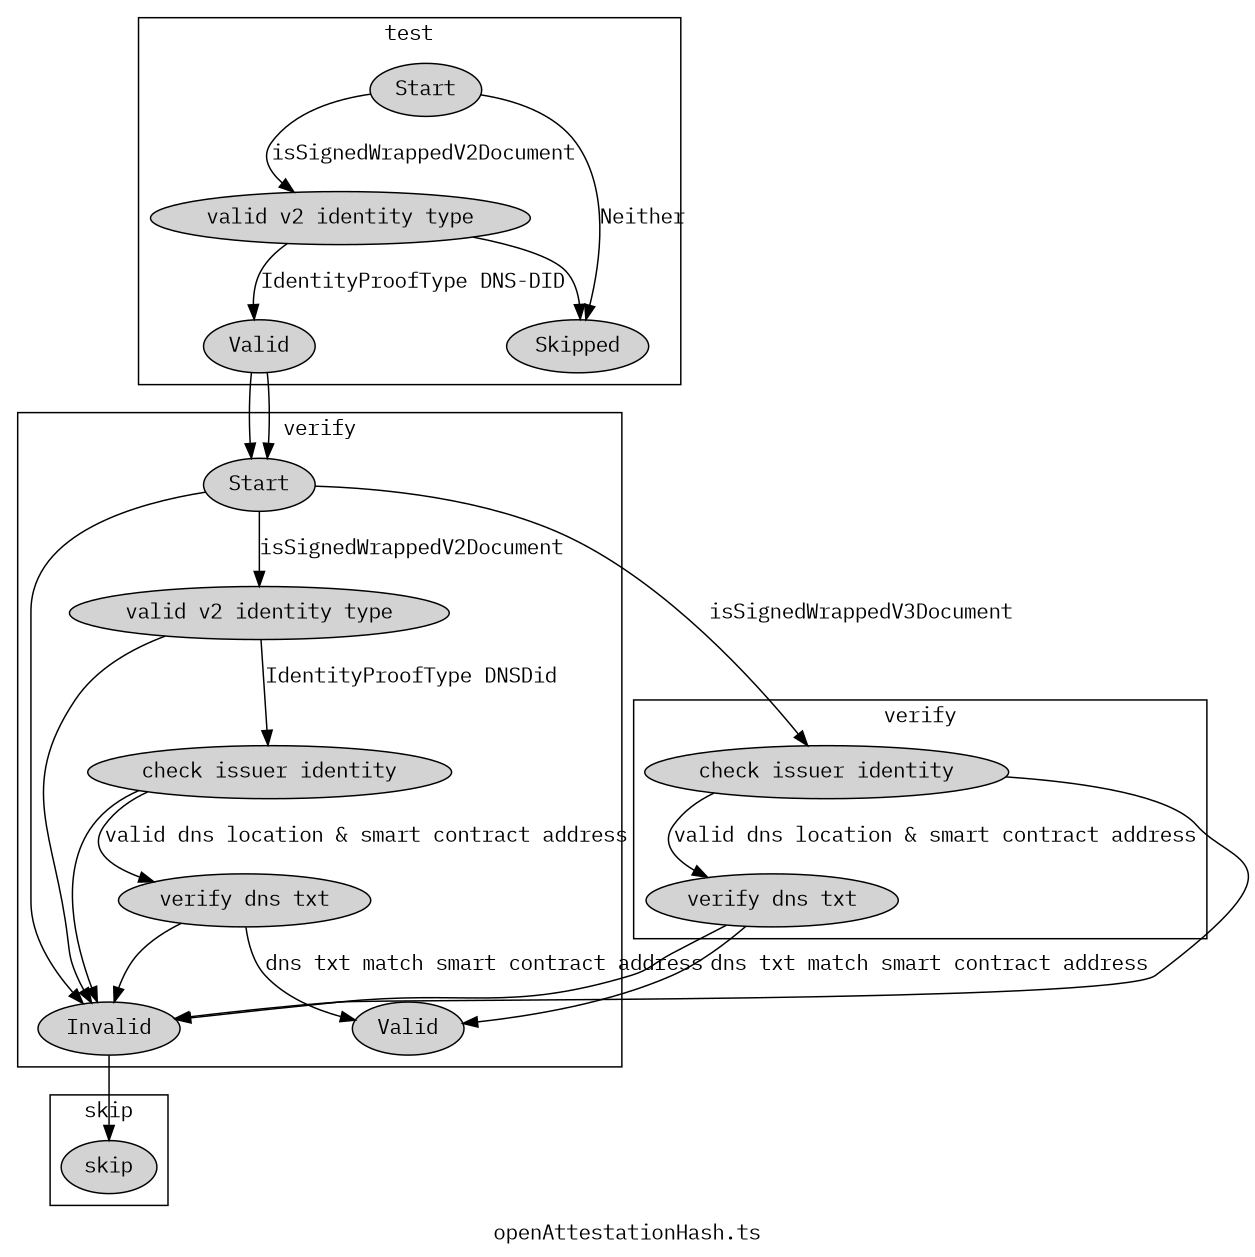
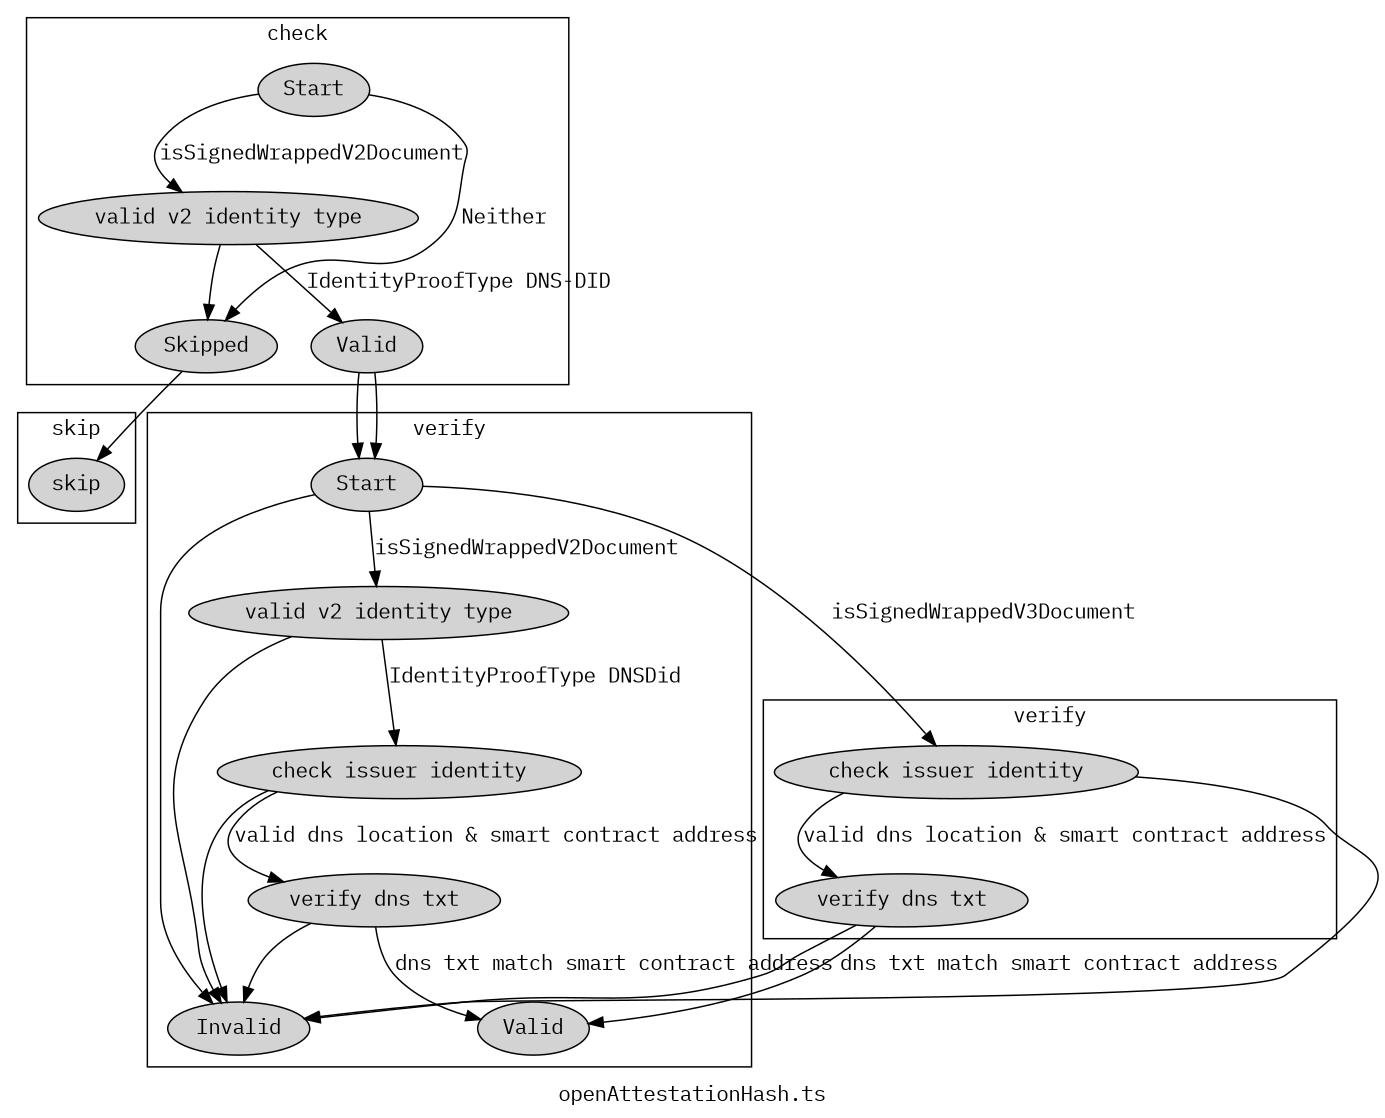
(410, 35) -> (298, 35)
(109, 1085) -> (152, 402)
